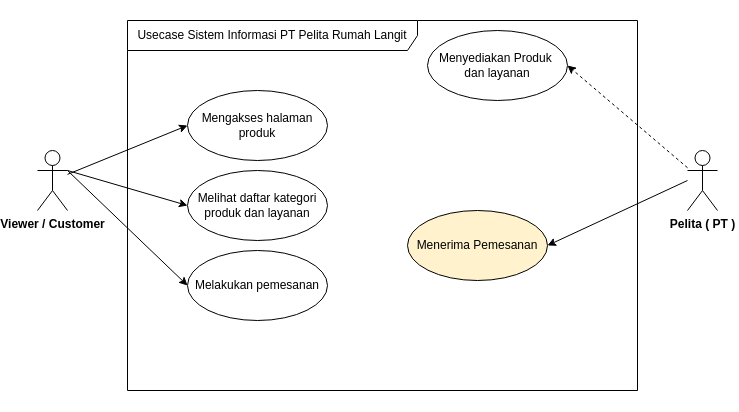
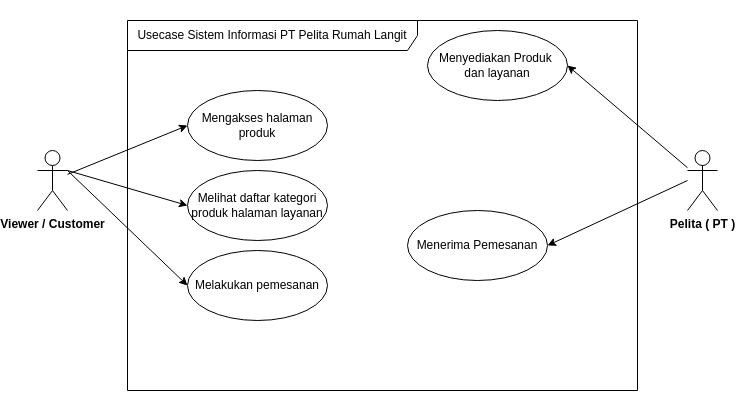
(630, 118) -> (630, 118)
(258, 206) -> (258, 206)
(478, 246) -> (478, 246)
